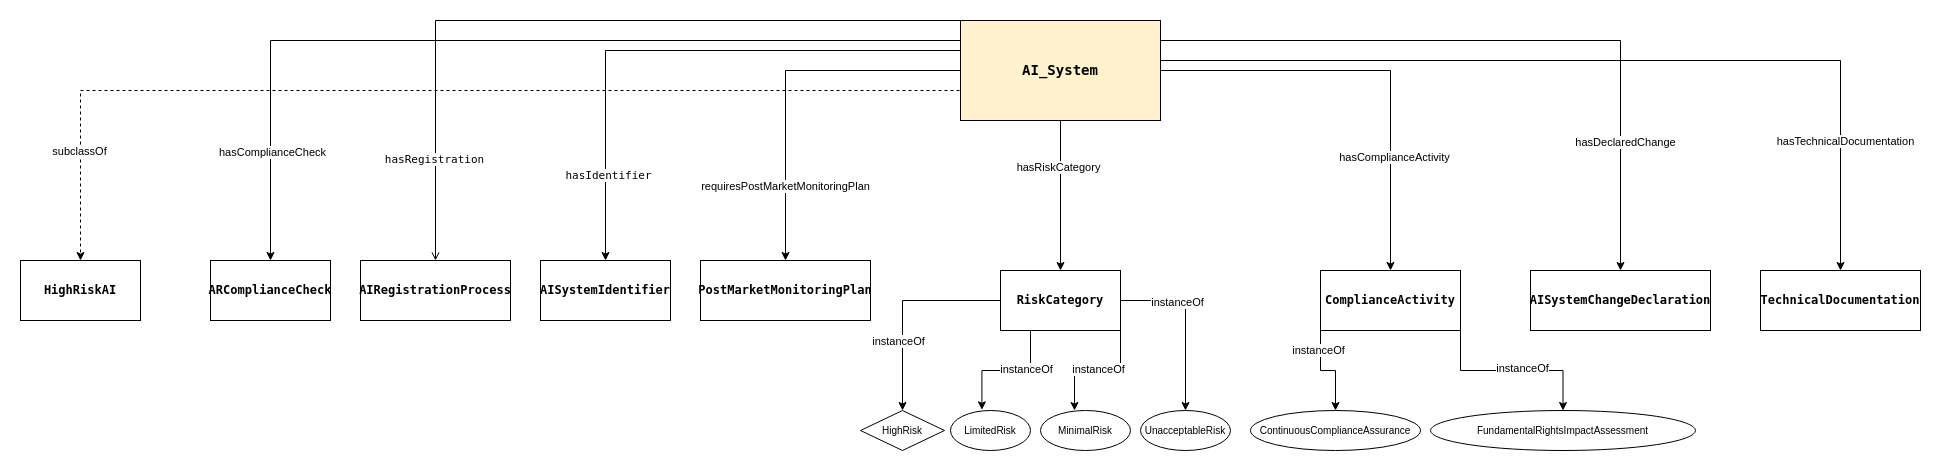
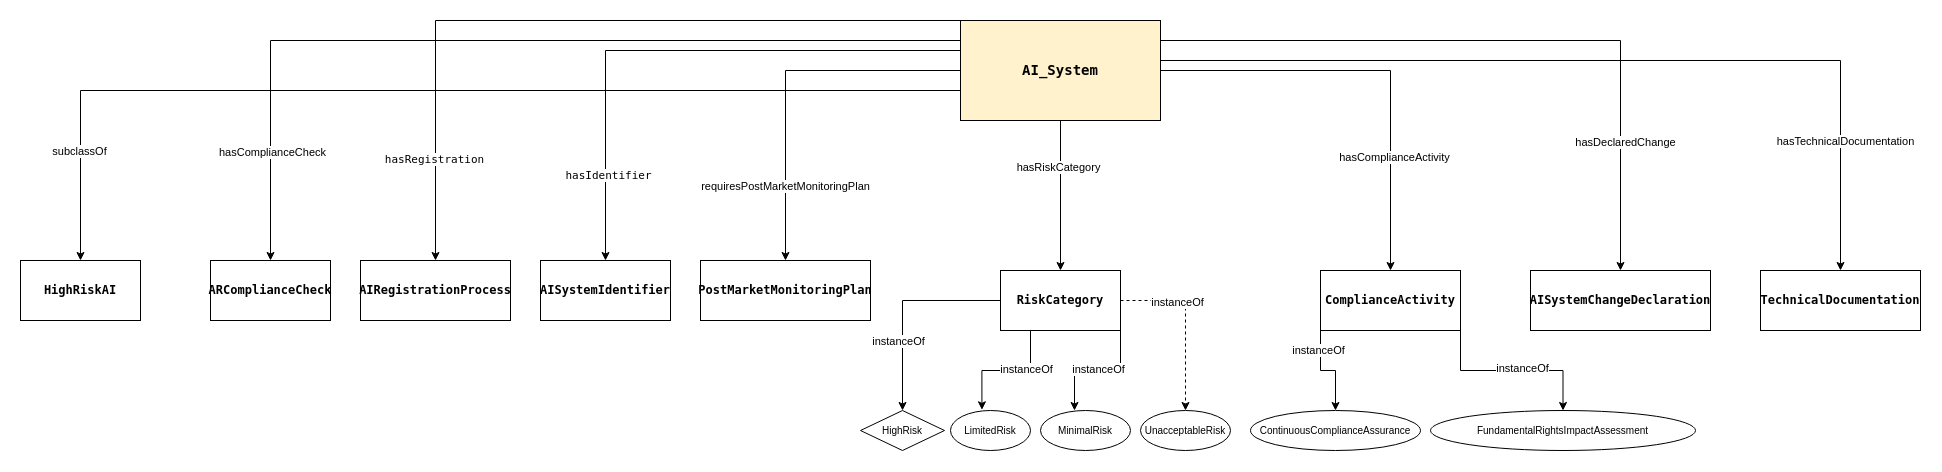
(495, 91) -> (495, 91)
(436, 253) -> (436, 252)
(1186, 356) -> (1186, 356)
